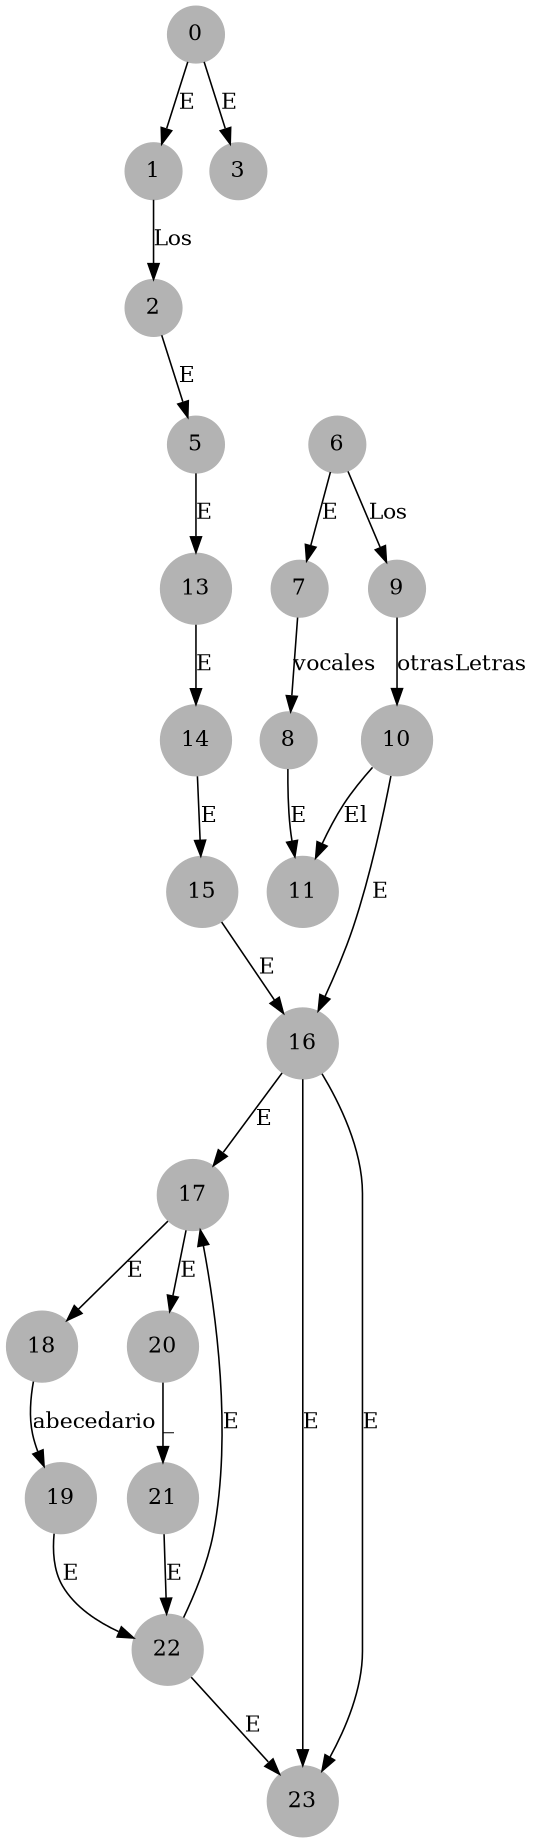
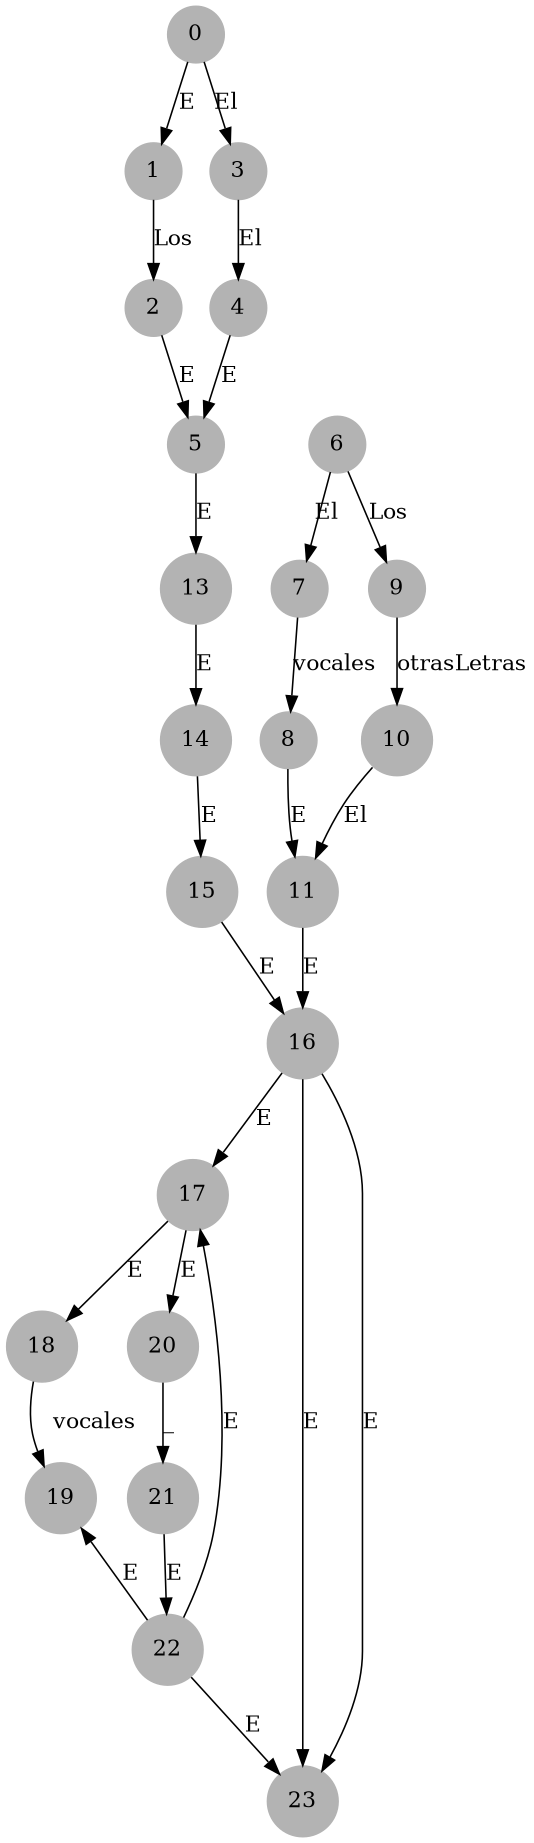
(230, 103) -> (230, 103)
none -> (238, 308)
(330, 513) -> (330, 513)
(365, 889) -> (303, 960)
(95, 1422) -> (95, 1422)
(68, 1594) -> (119, 1581)
